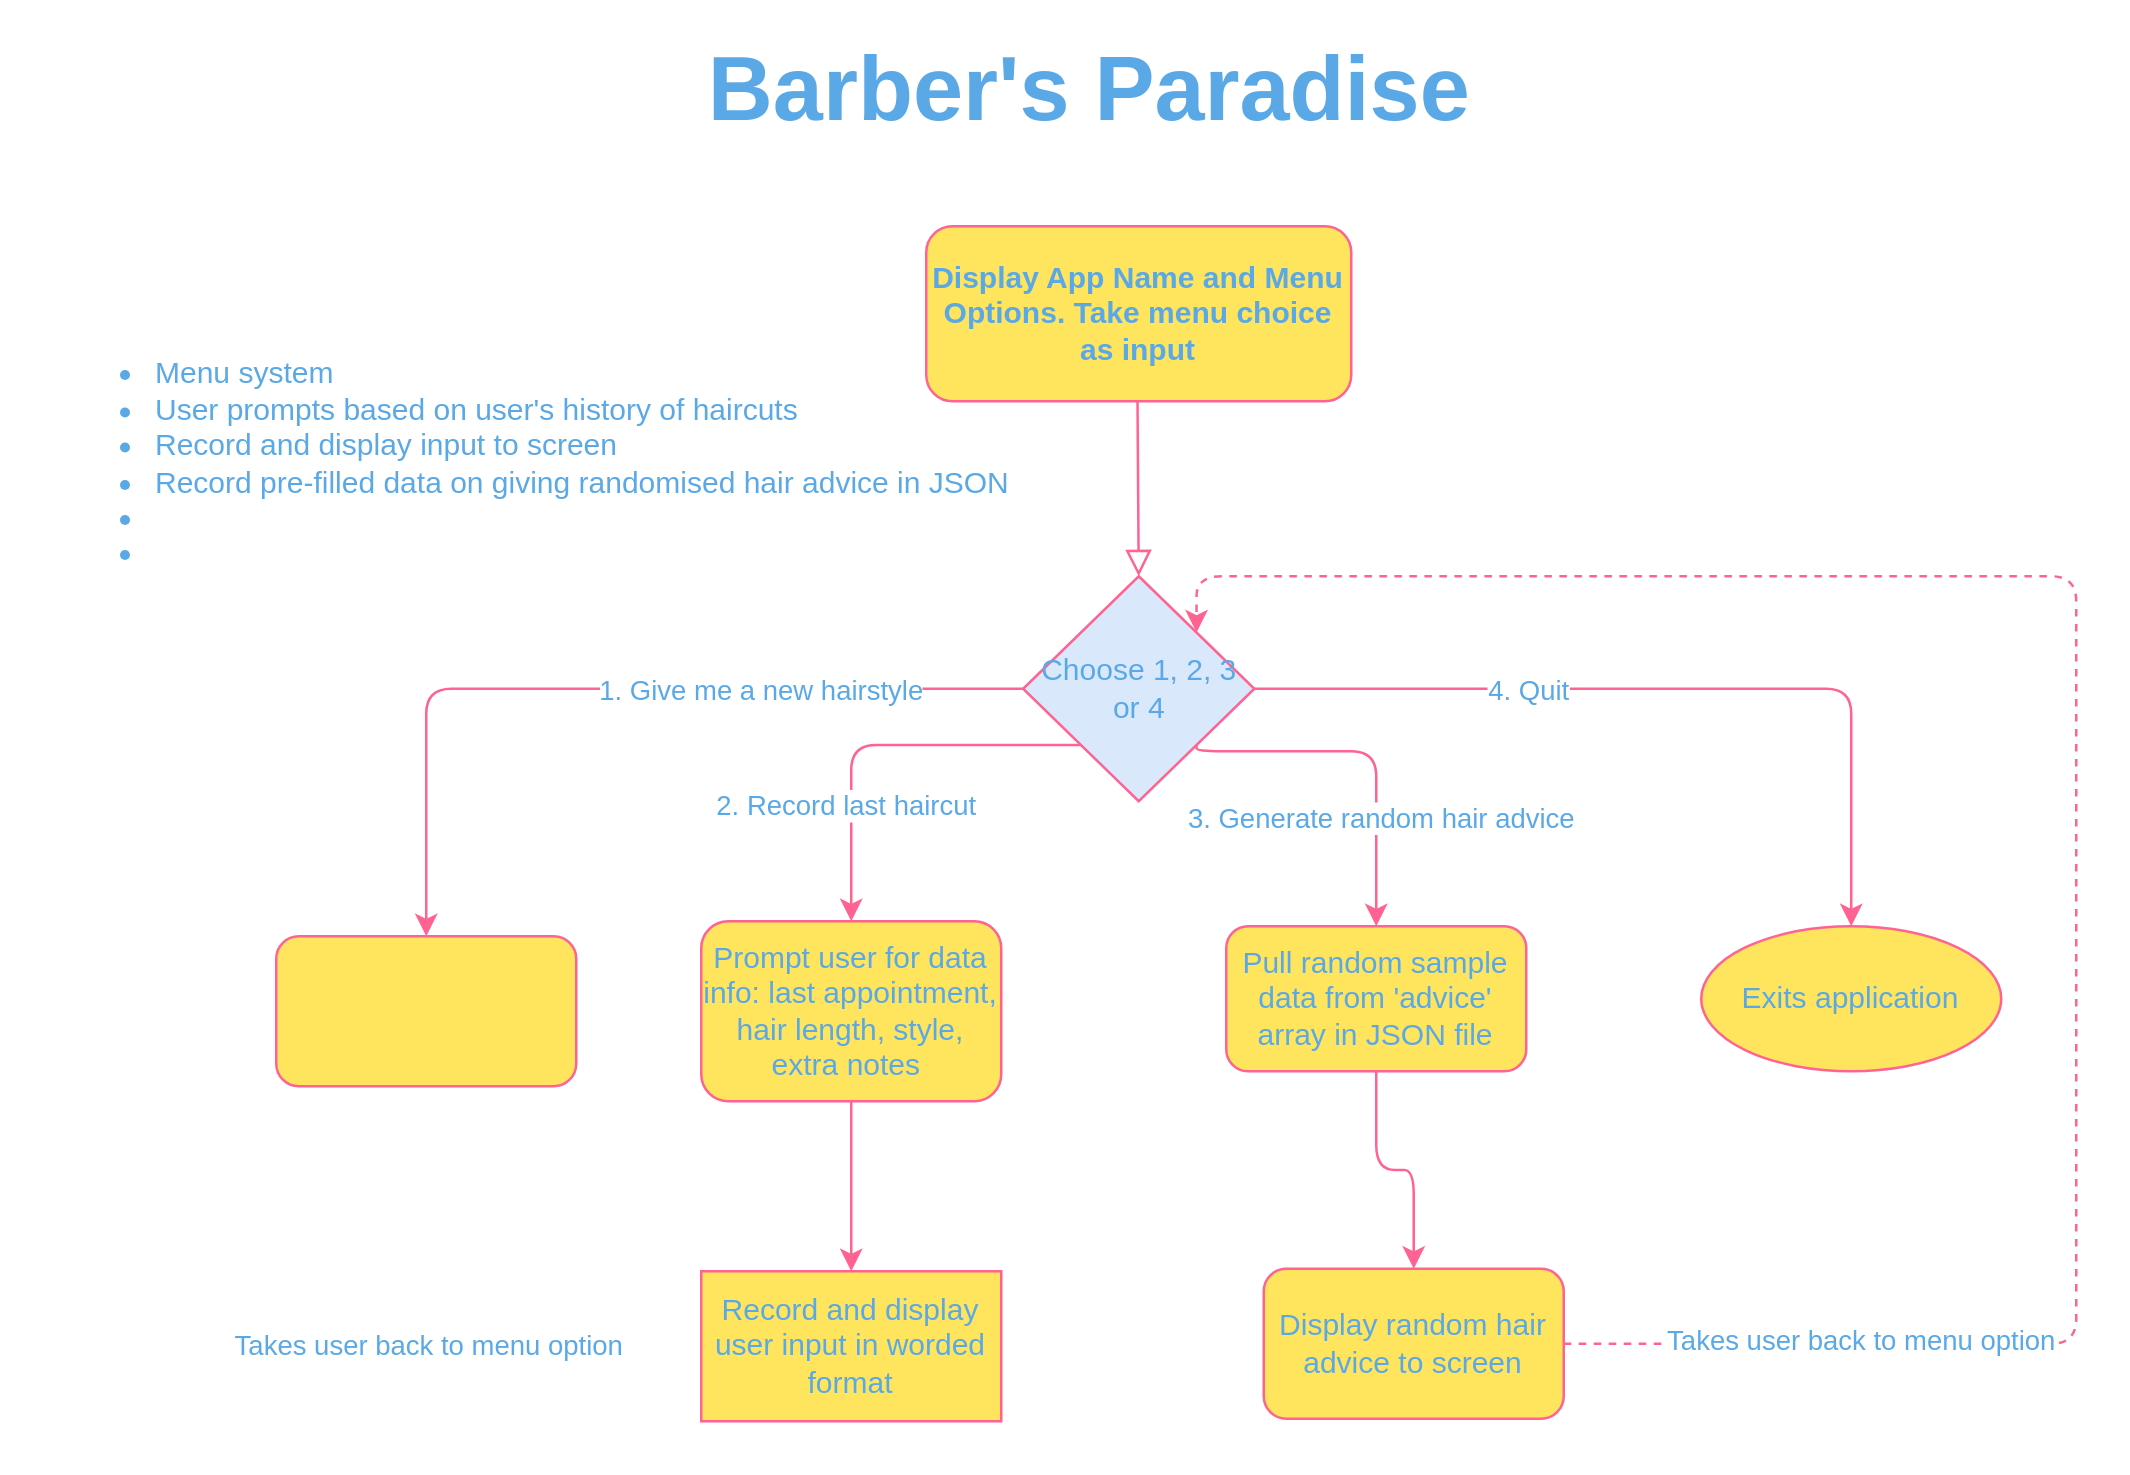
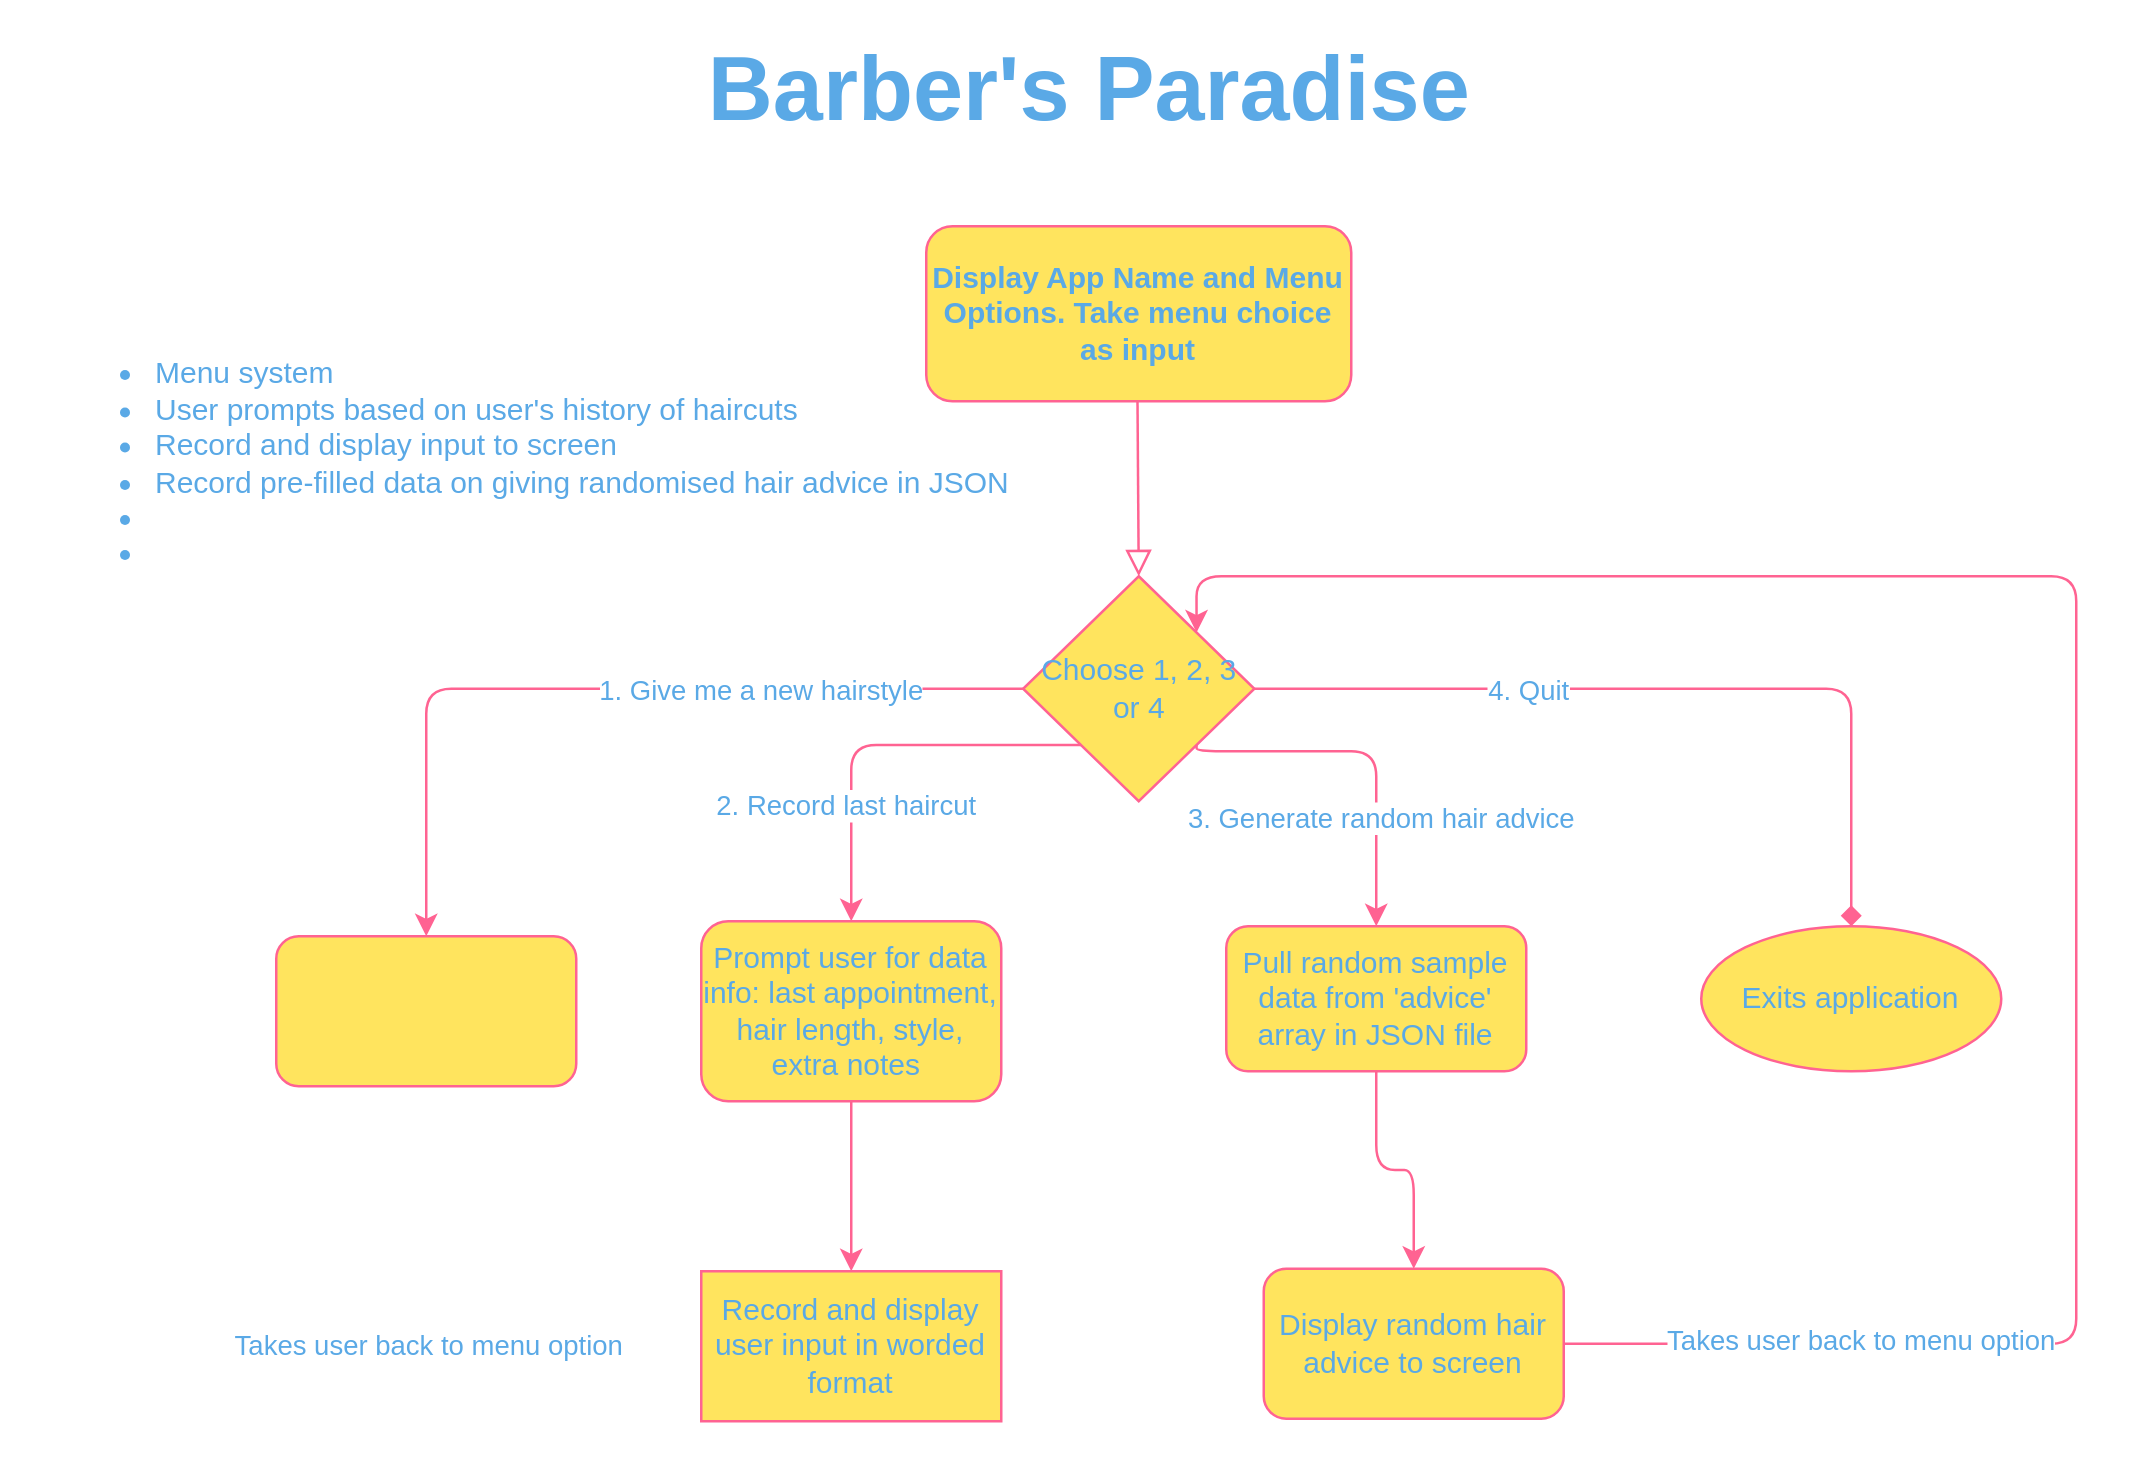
(2003, 576) -> (2003, 576)
(1139, 689) -> (1139, 689)
(1851, 907) -> (1851, 906)
